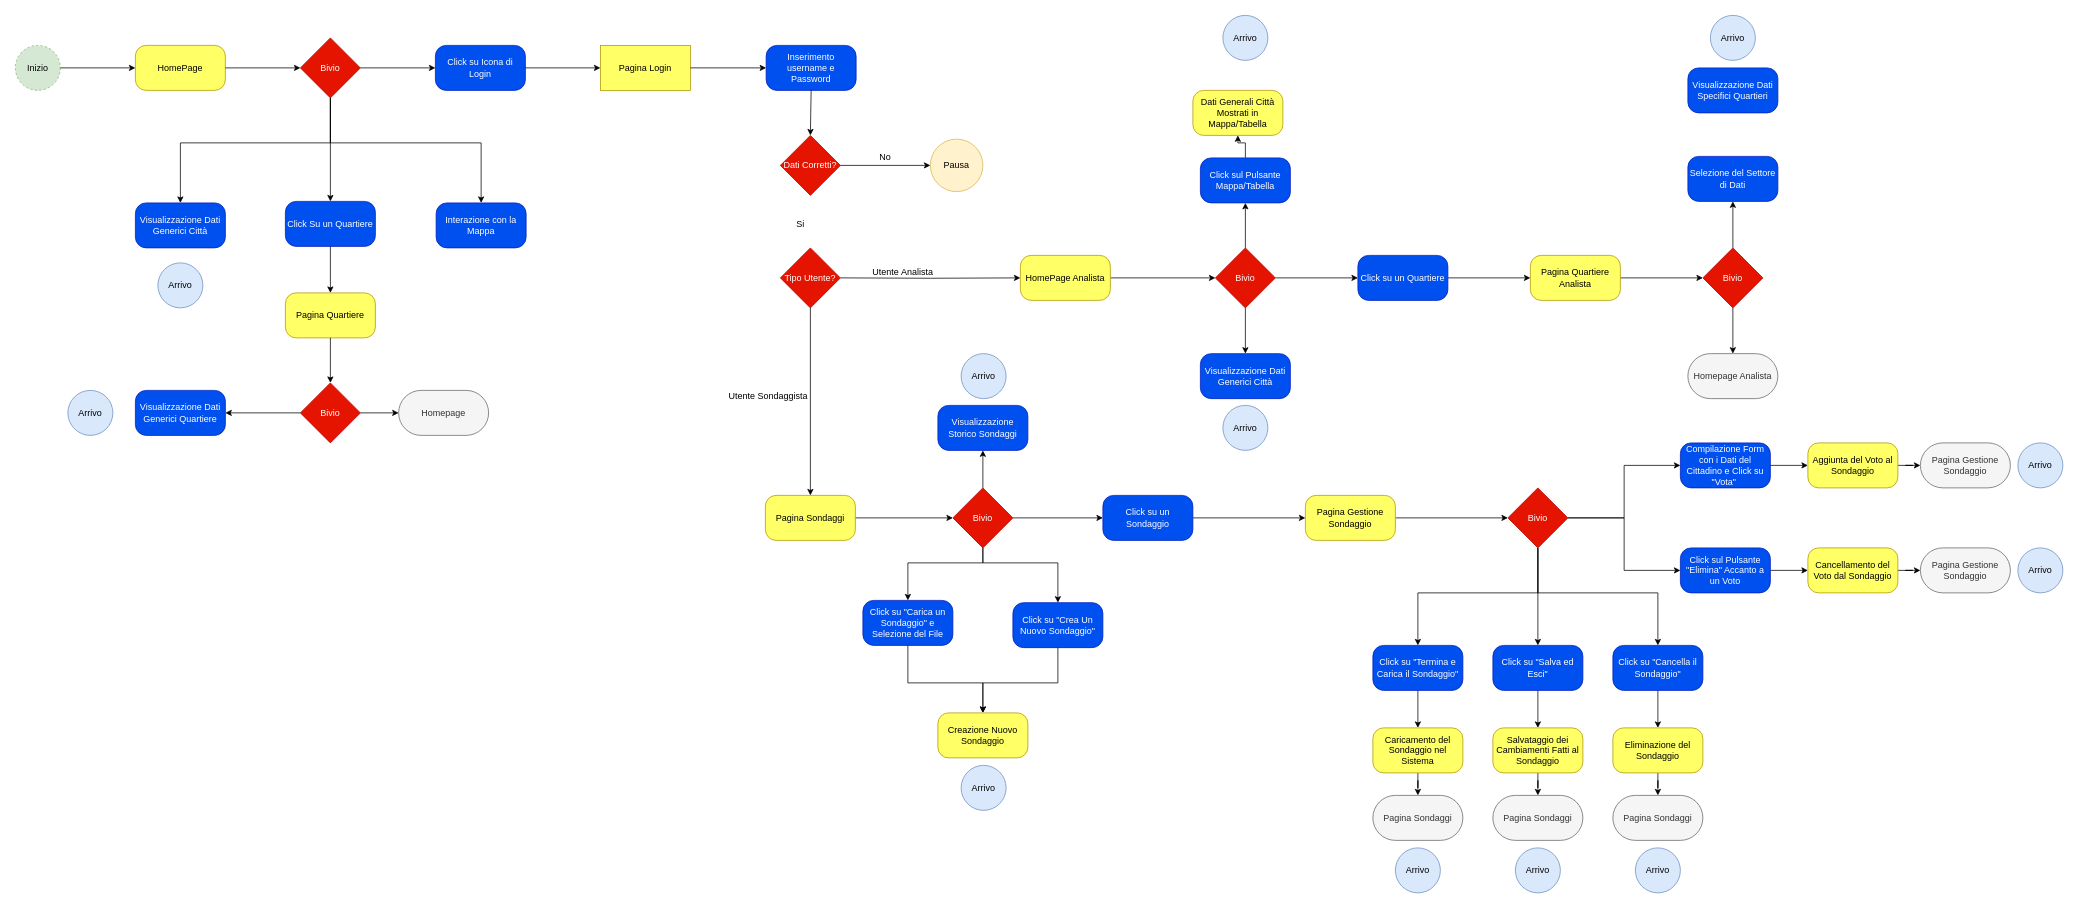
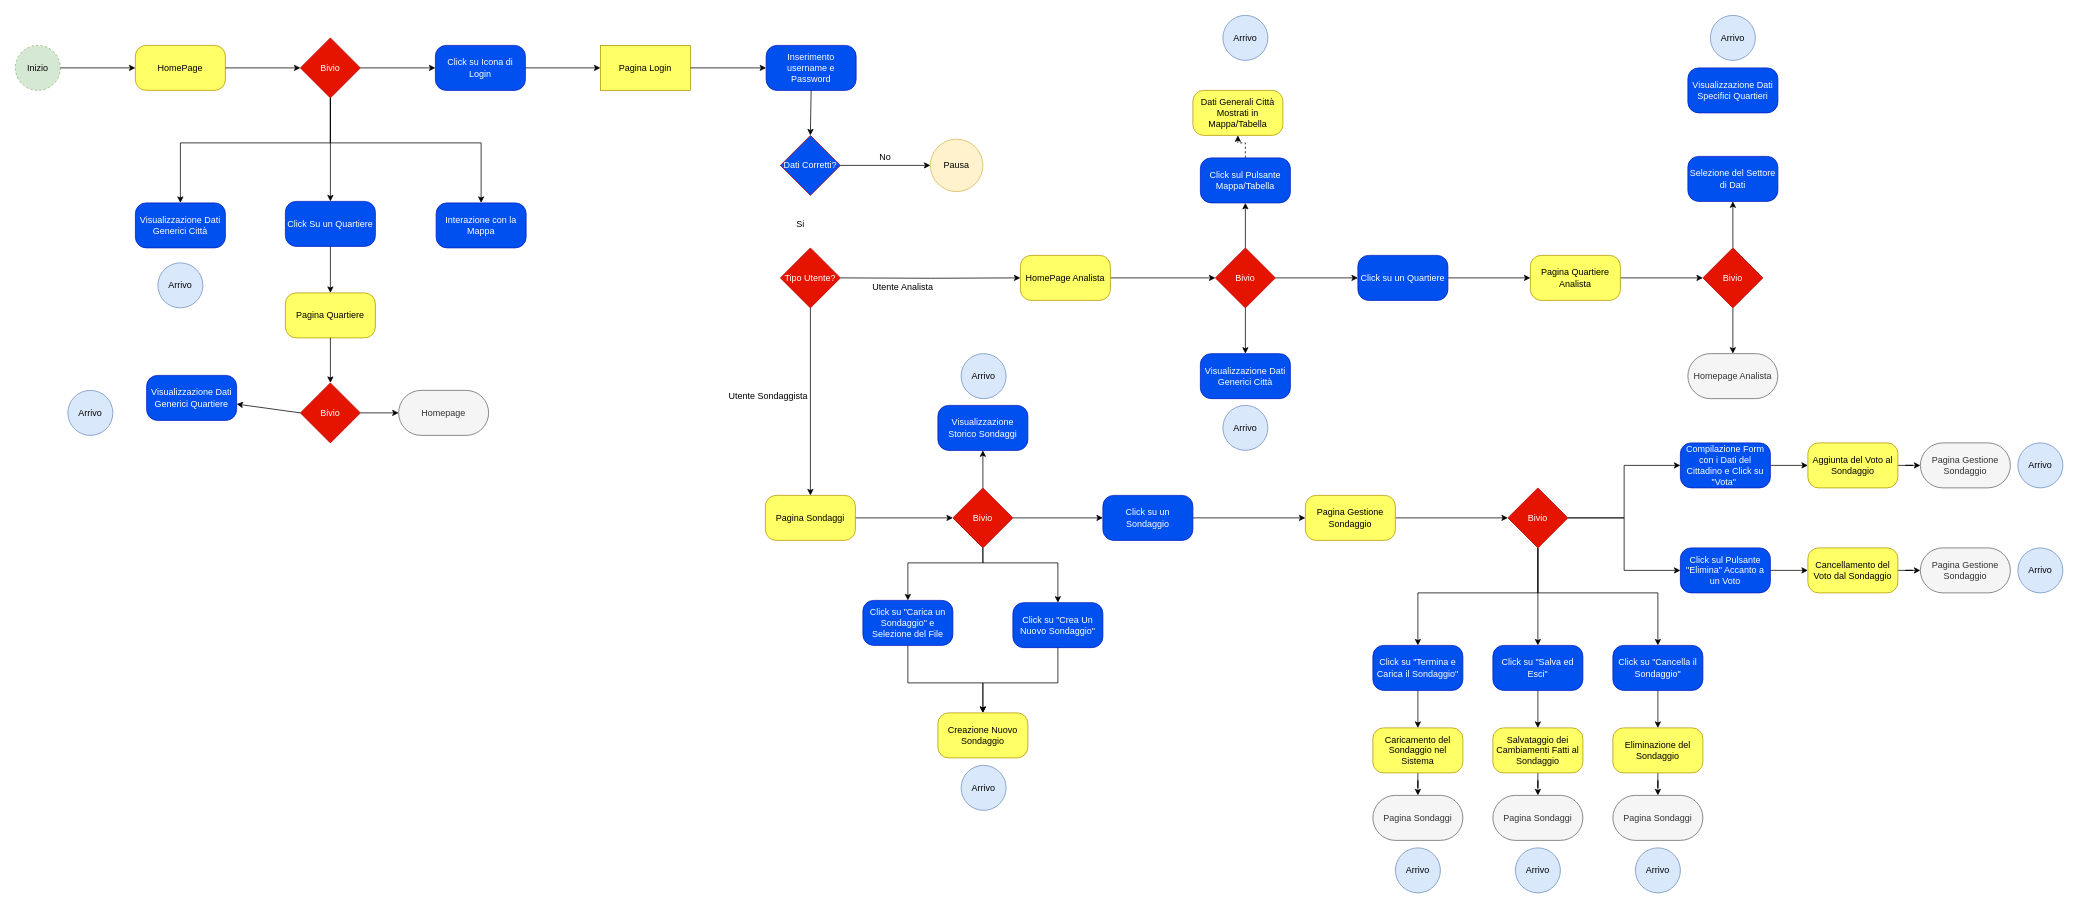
(1245, 146) -> (1245, 146)
(810, 165) -> (810, 165)
(903, 272) -> (903, 287)
(180, 413) -> (192, 398)
